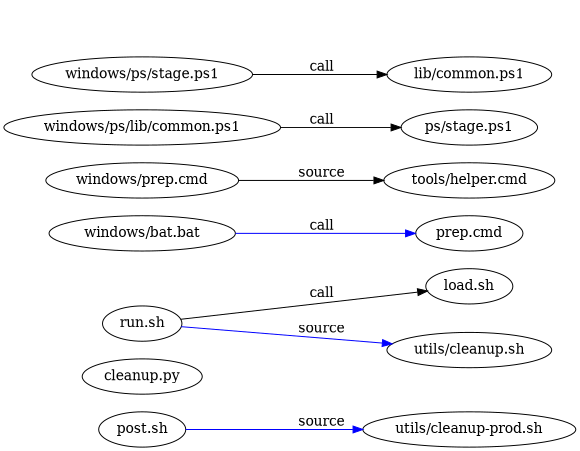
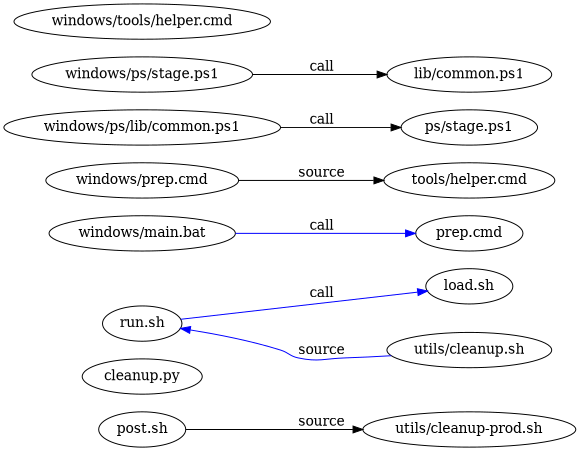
none -> (142, 22)
(142, 233) -> (142, 233)
(299, 306) -> (299, 306)
(282, 335) -> (290, 354)
(269, 429) -> (269, 429)
